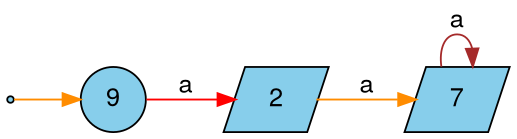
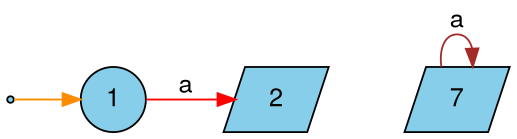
(113, 100) -> (113, 100)
(357, 100) -> none
